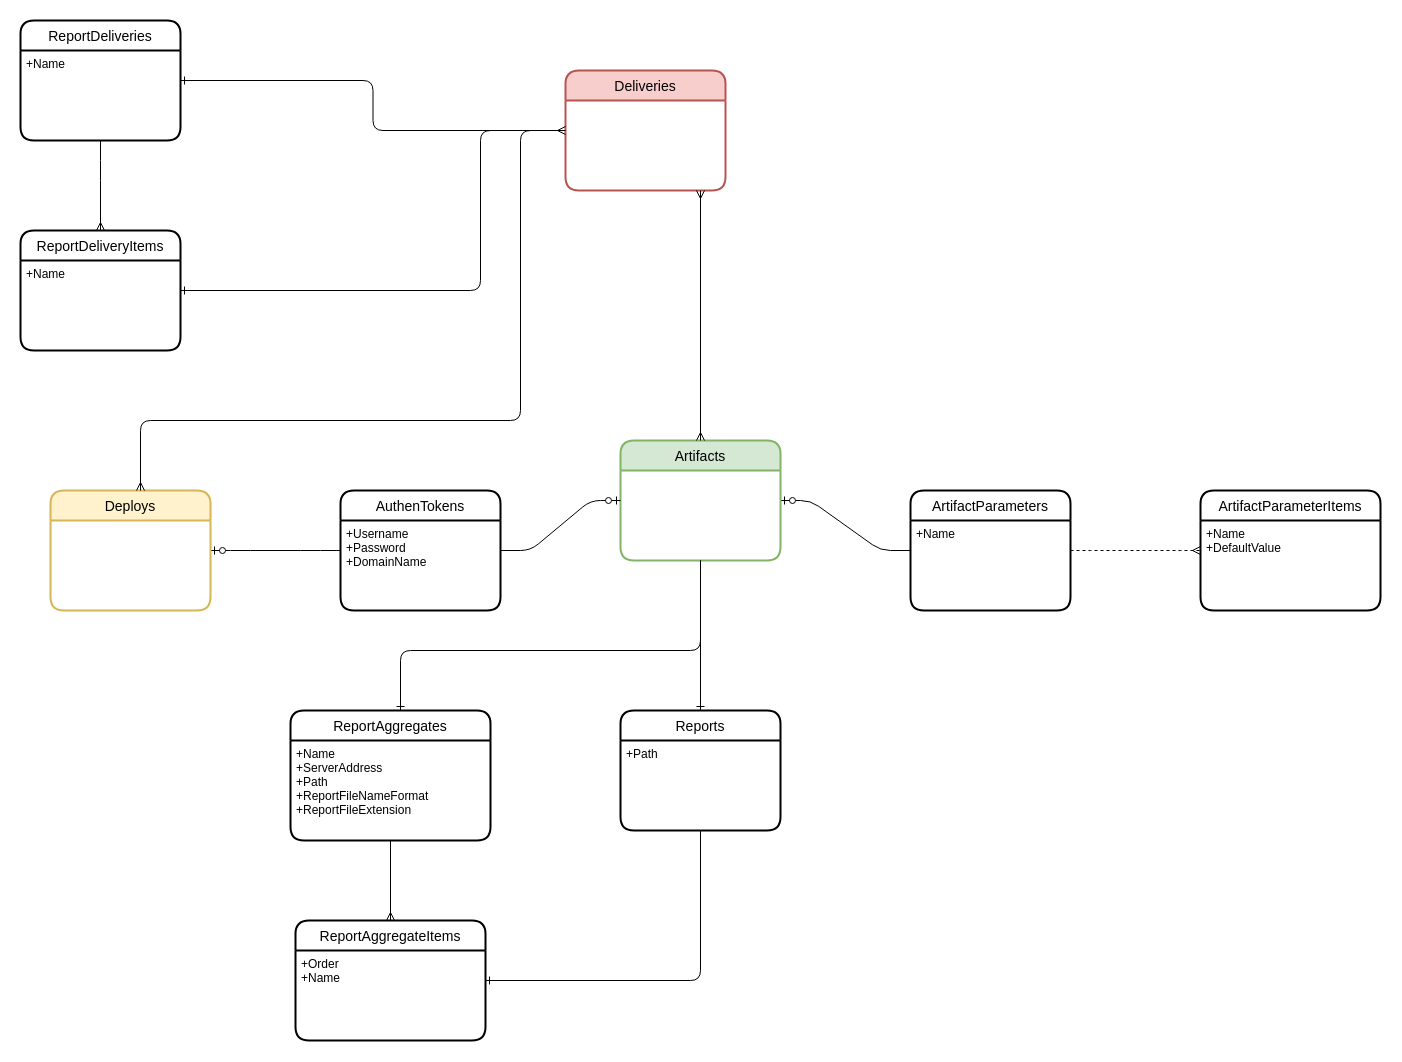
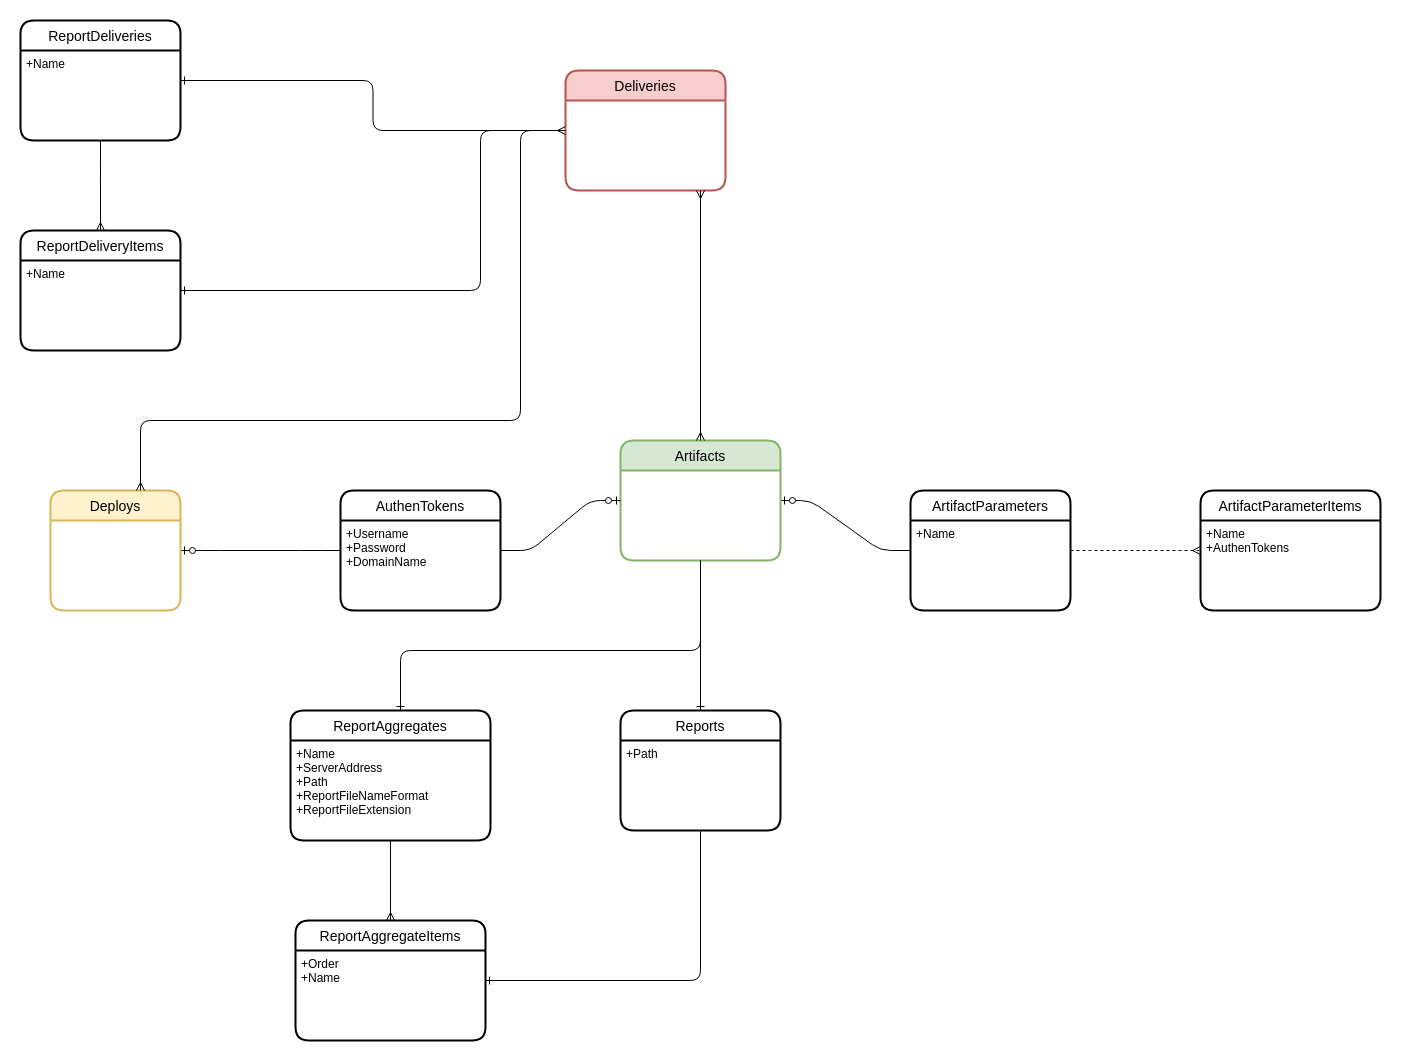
(1223, 534) -> (1223, 534)
(131, 551) -> (116, 551)
